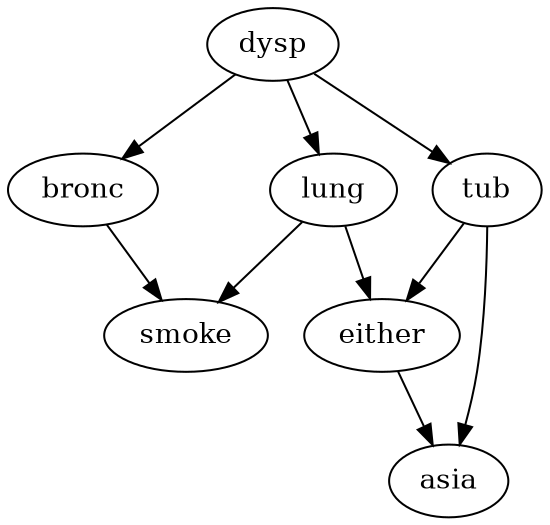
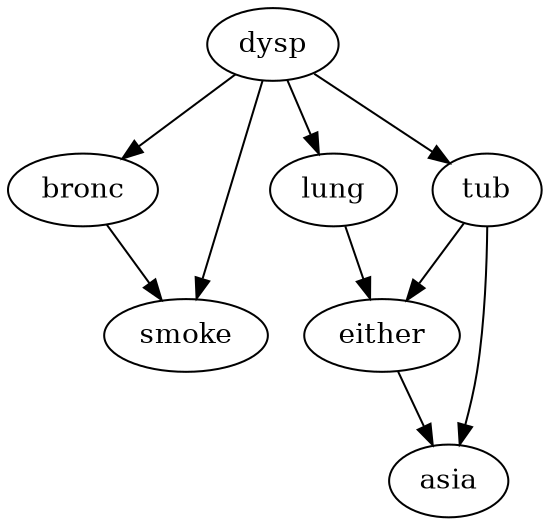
(268, 255) -> (233, 180)
